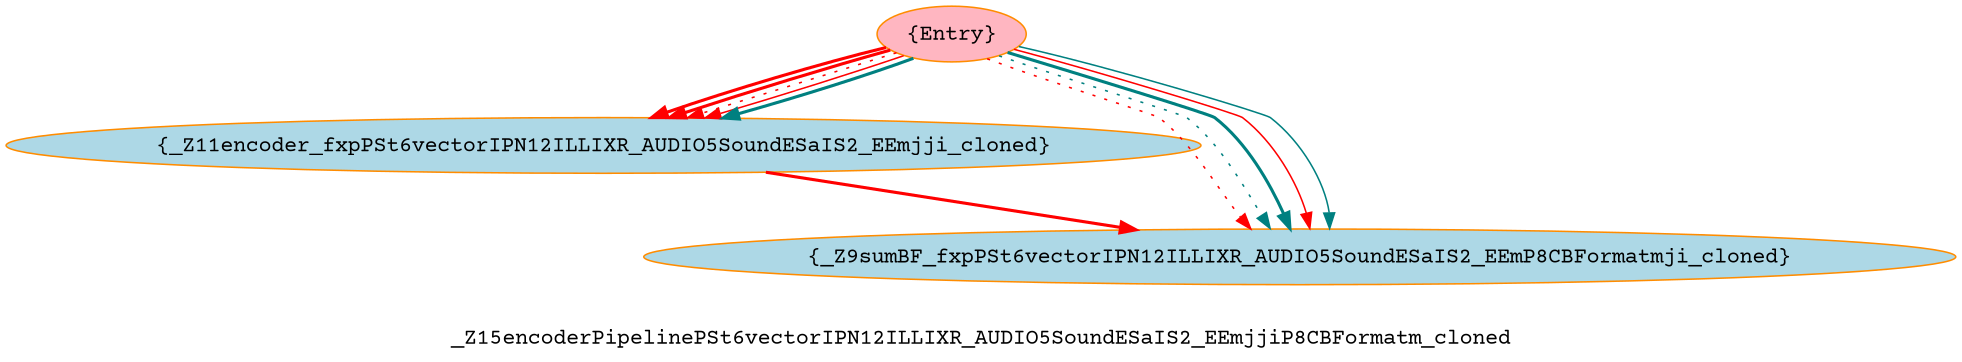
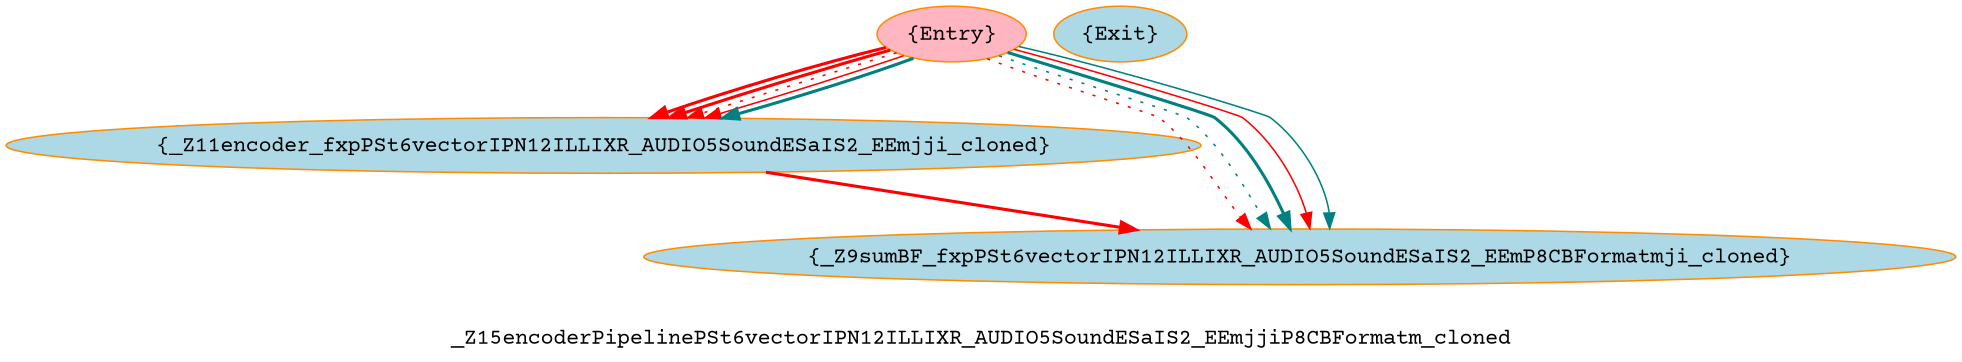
none -> (1120, 34)
